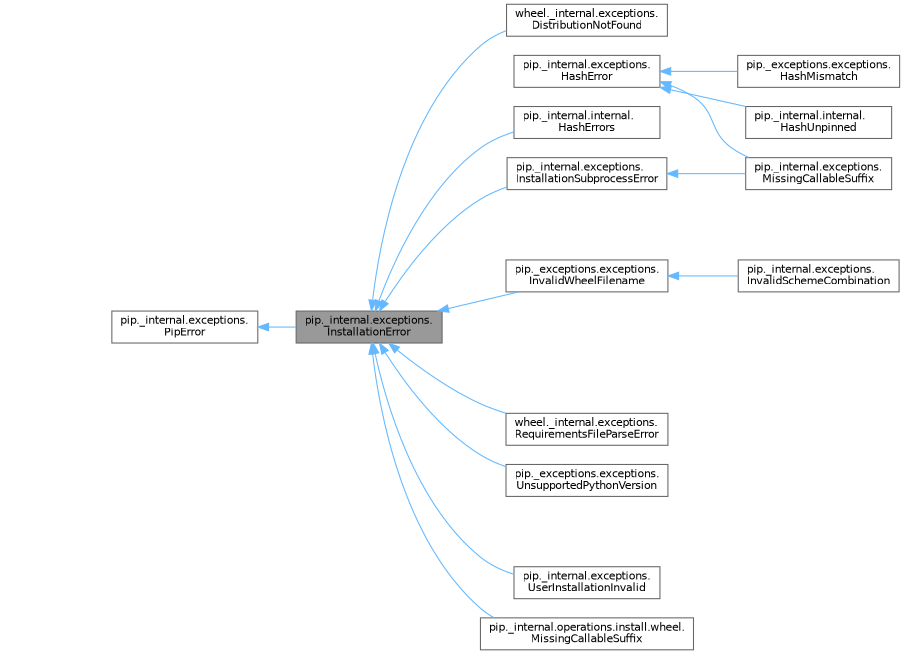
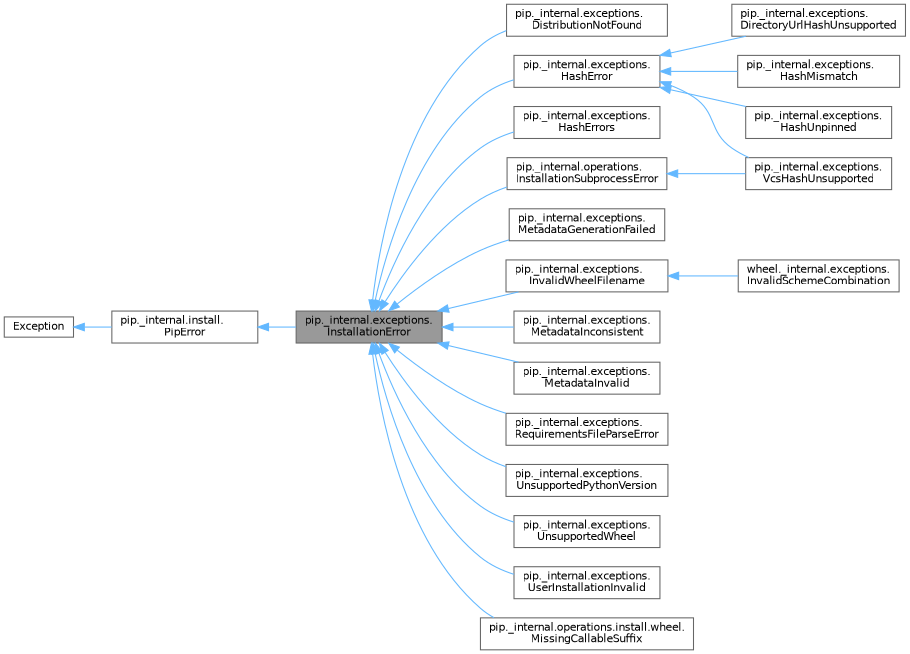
(587, 20) -> (587, 20)
none -> (819, 20)
(819, 71) -> (819, 71)
(587, 123) -> (587, 123)
(819, 123) -> (819, 123)
none -> (420, 173)
(587, 174) -> (587, 174)
(819, 174) -> (819, 174)
none -> (587, 225)
(587, 276) -> (587, 276)
(819, 276) -> (819, 276)
none -> (39, 327)
(185, 327) -> (185, 327)
none -> (587, 327)
none -> (587, 378)
(587, 429) -> (587, 429)
(587, 480) -> (587, 480)
none -> (587, 532)
